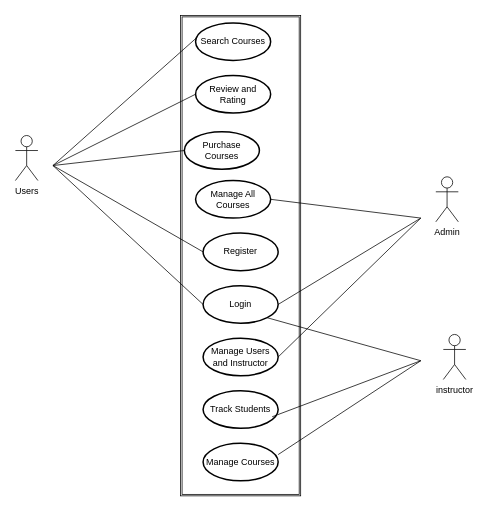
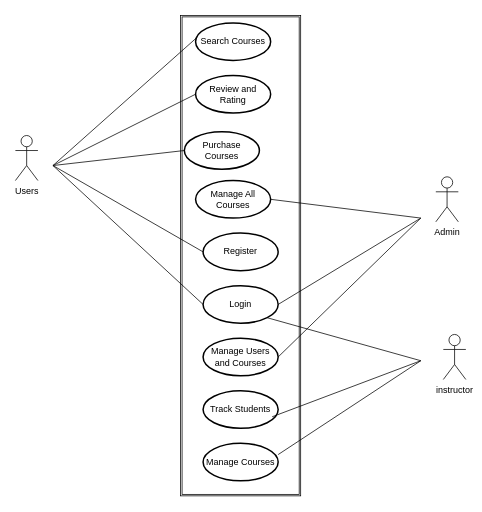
(240, 357) -> (240, 357)
